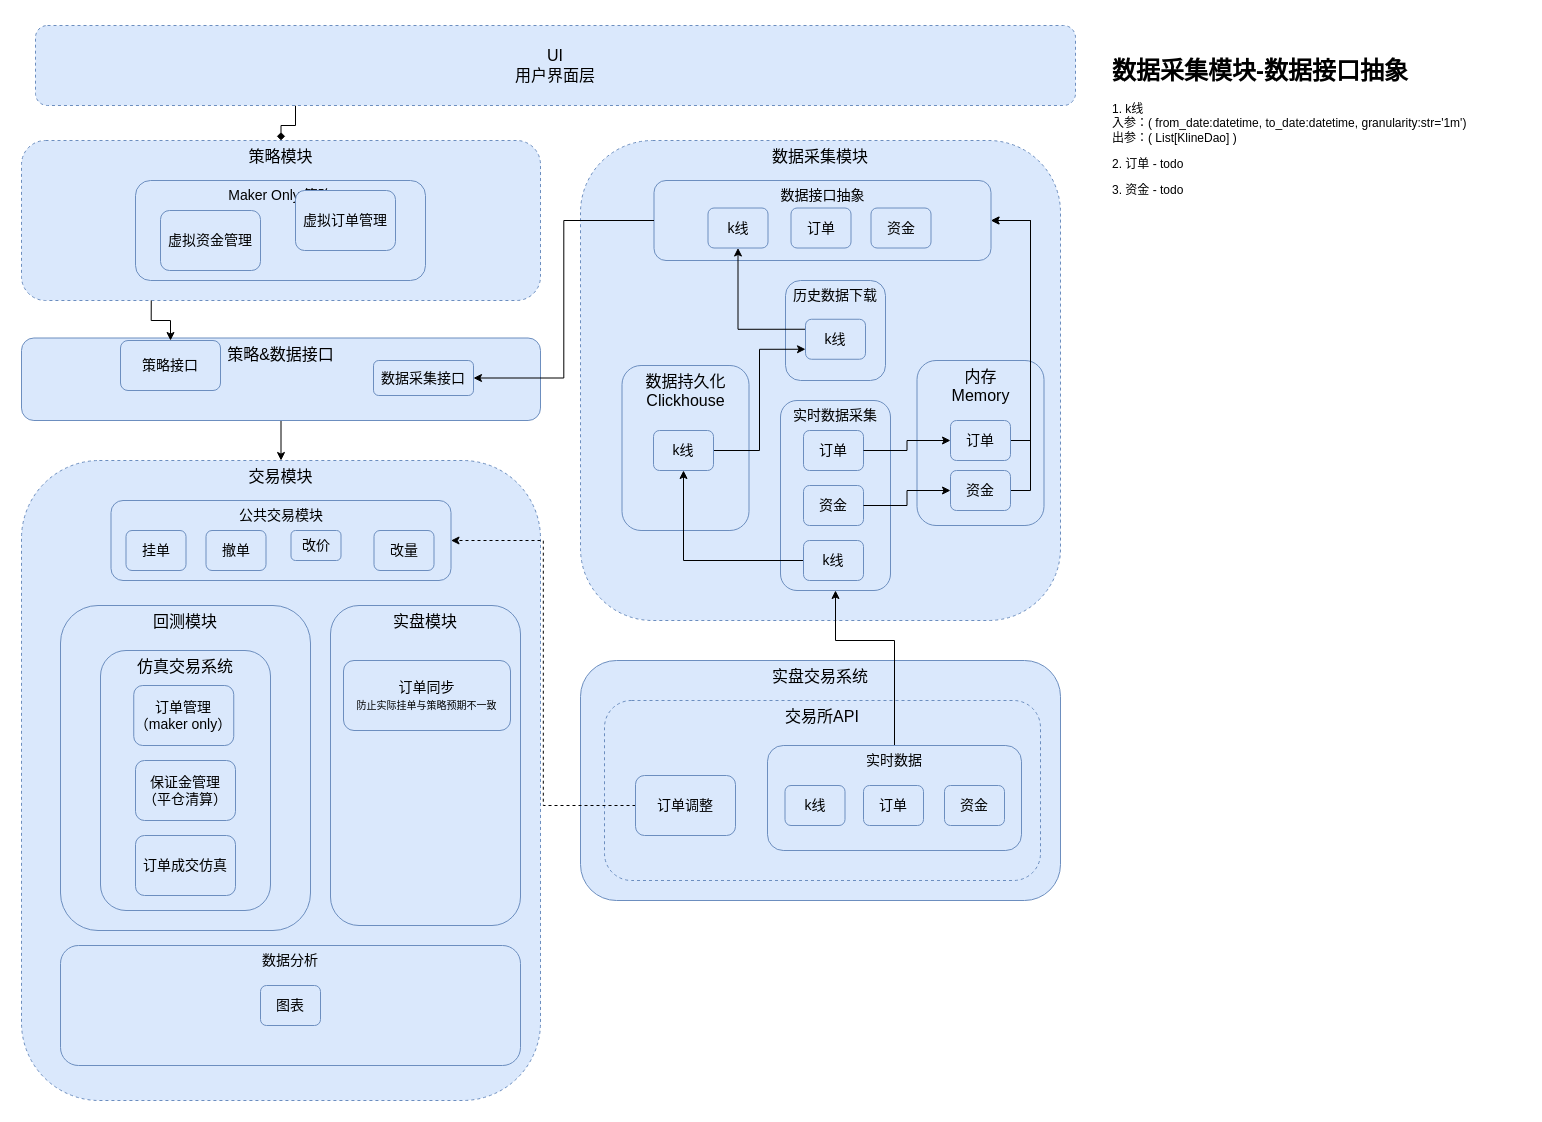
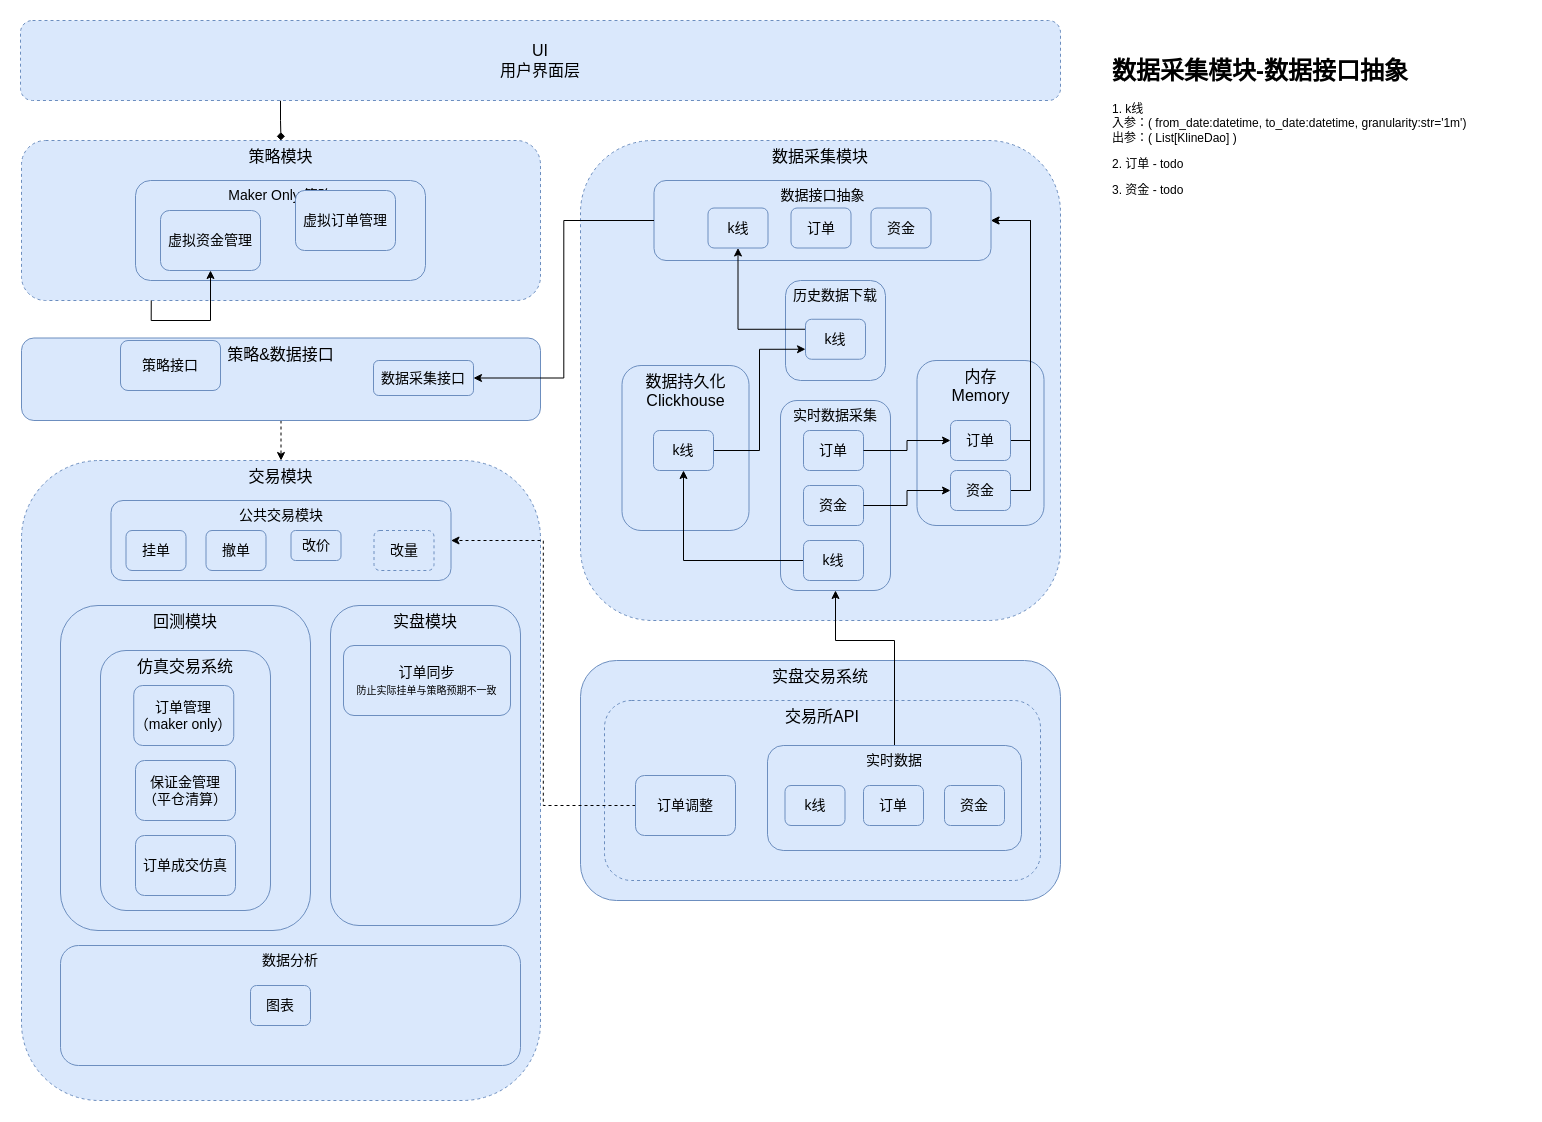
(556, 66) -> (541, 61)
(171, 326) -> (211, 321)
(281, 436) -> (281, 436)
(404, 551) -> (404, 551)
(427, 696) -> (427, 681)
(291, 1006) -> (281, 1006)
